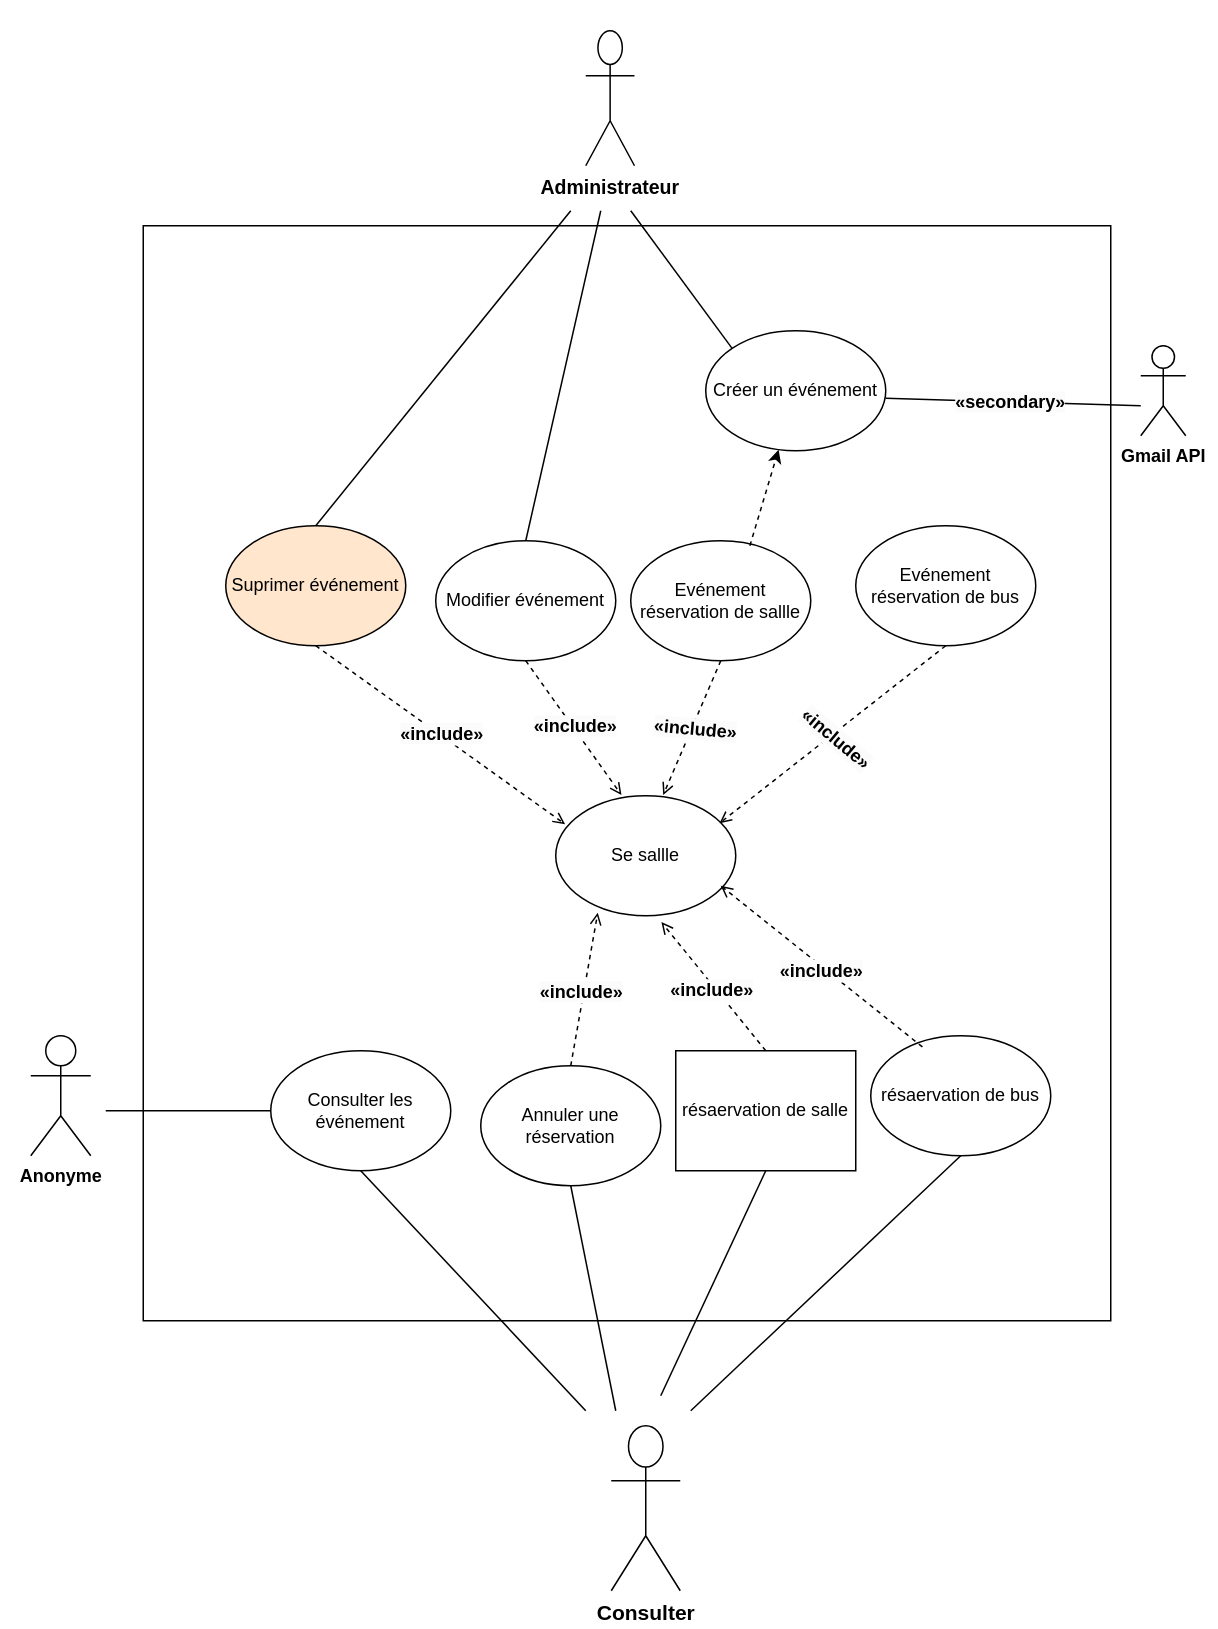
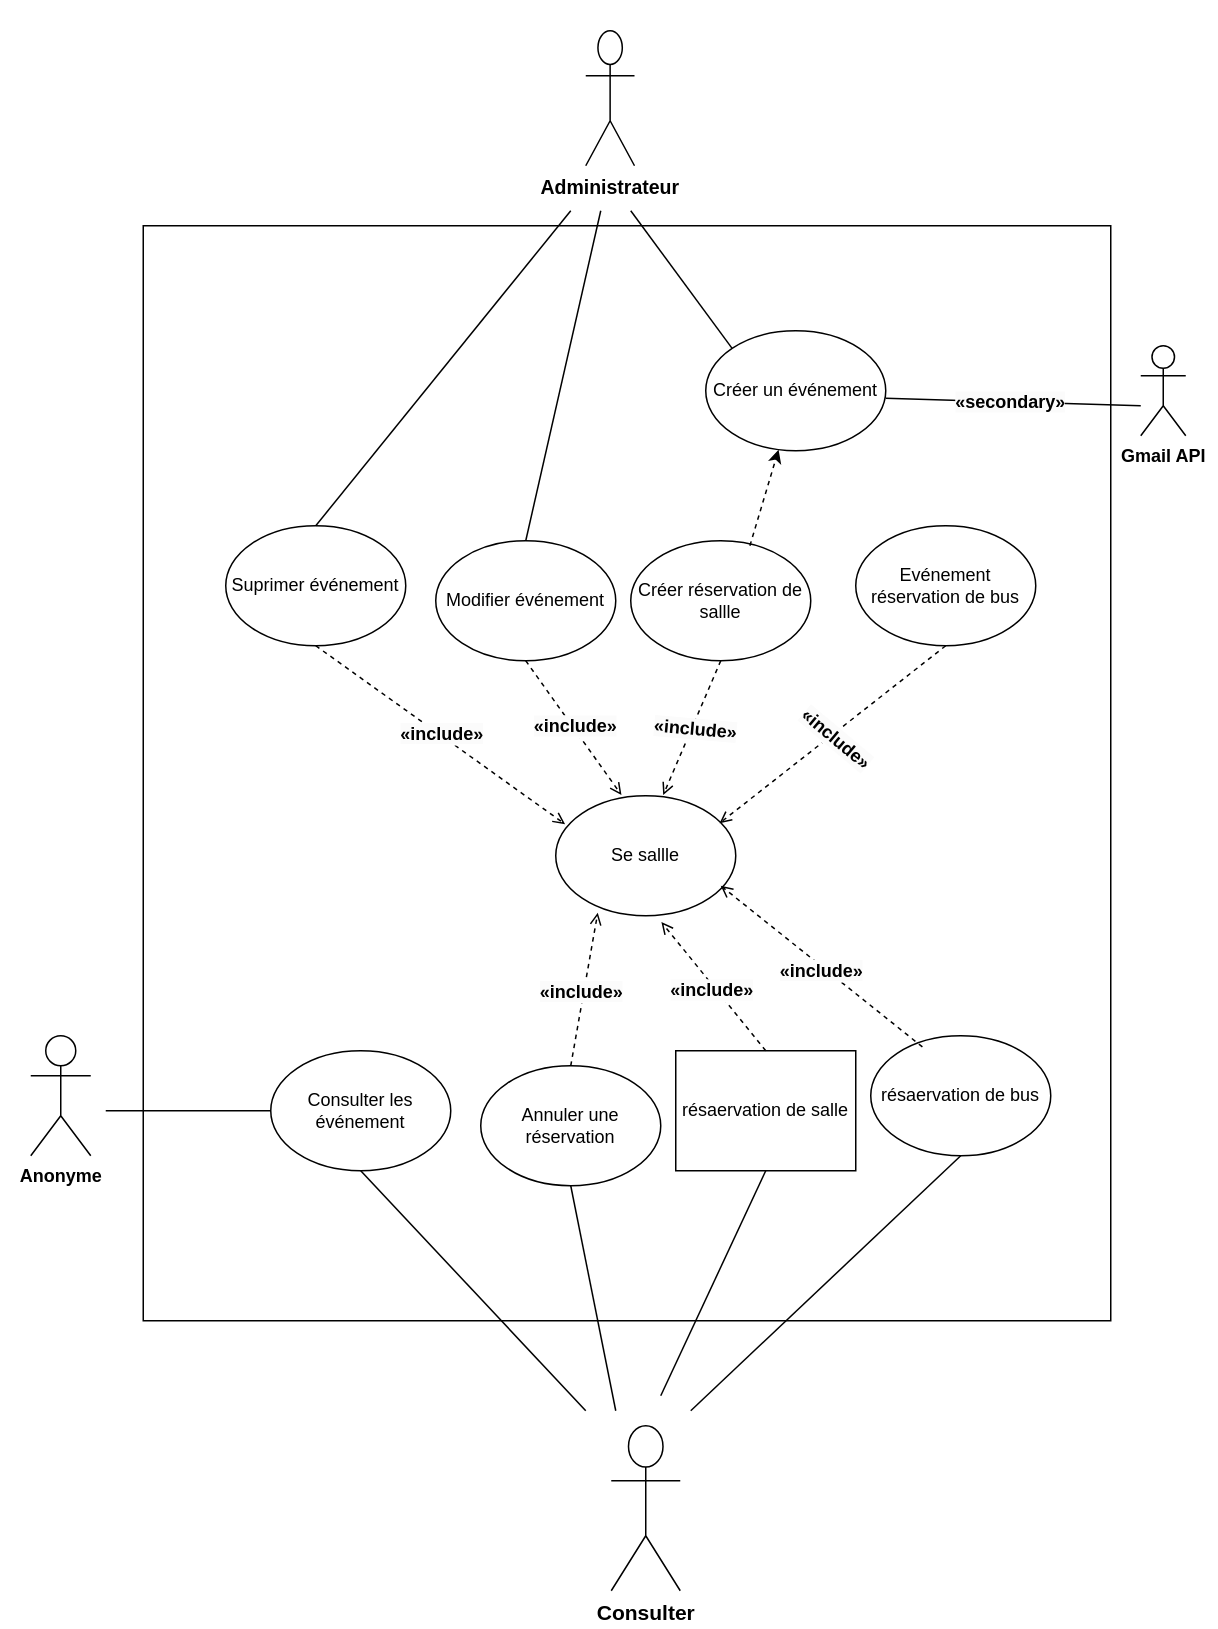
(316, 586) -> (316, 586)
(721, 601) -> (721, 601)
